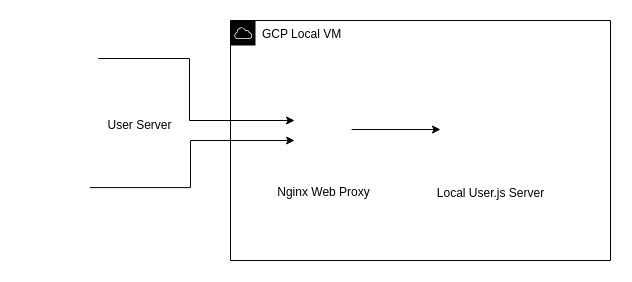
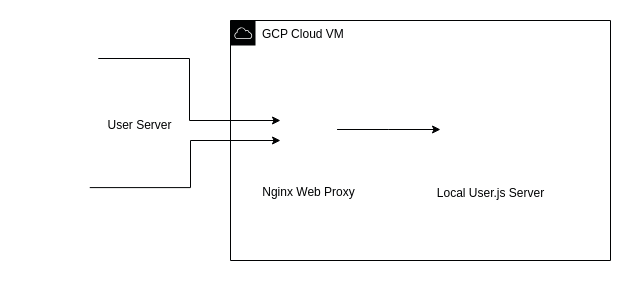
(298, 35) -> (298, 35)
(323, 130) -> (309, 130)
